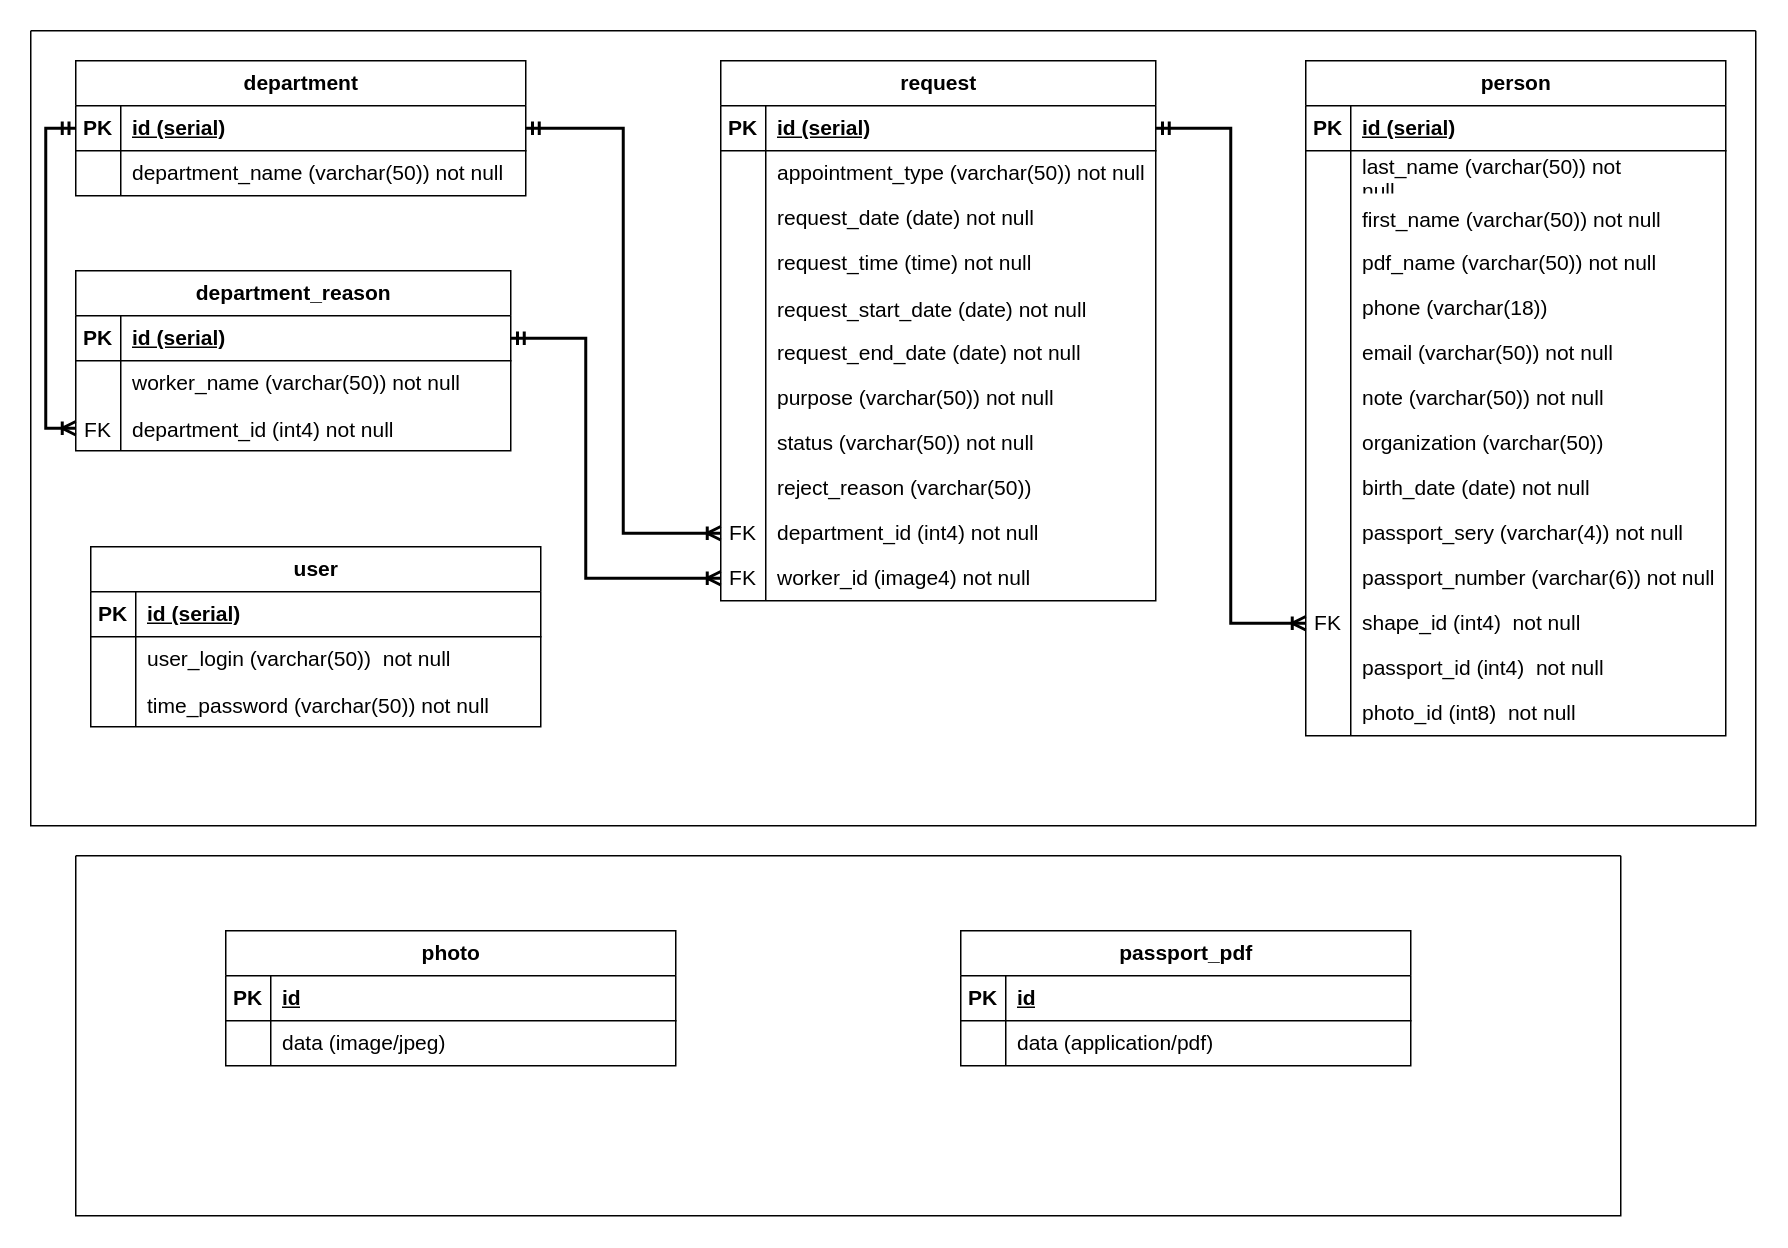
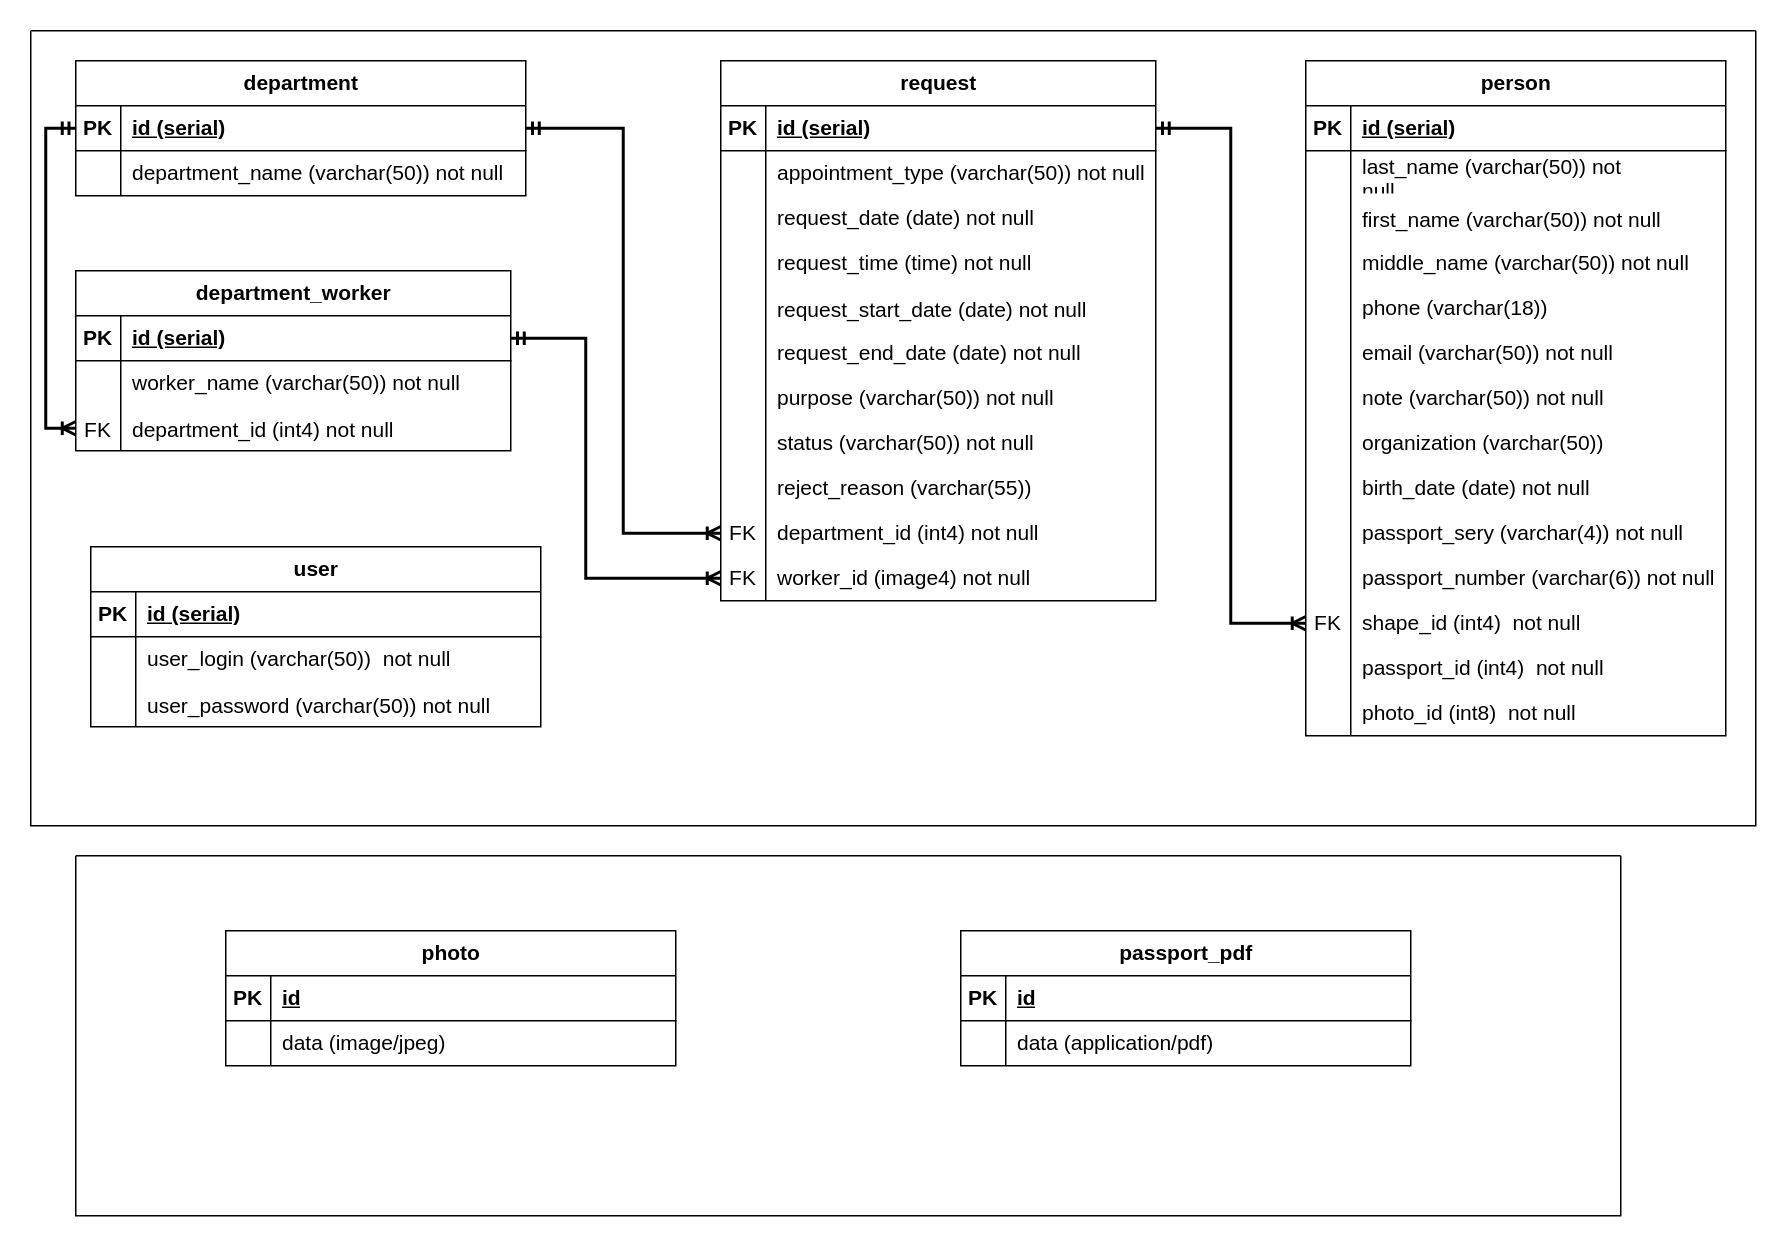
(1534, 263) -> (1544, 263)
(294, 293) -> (294, 293)
(934, 488) -> (934, 488)
(345, 706) -> (348, 706)
